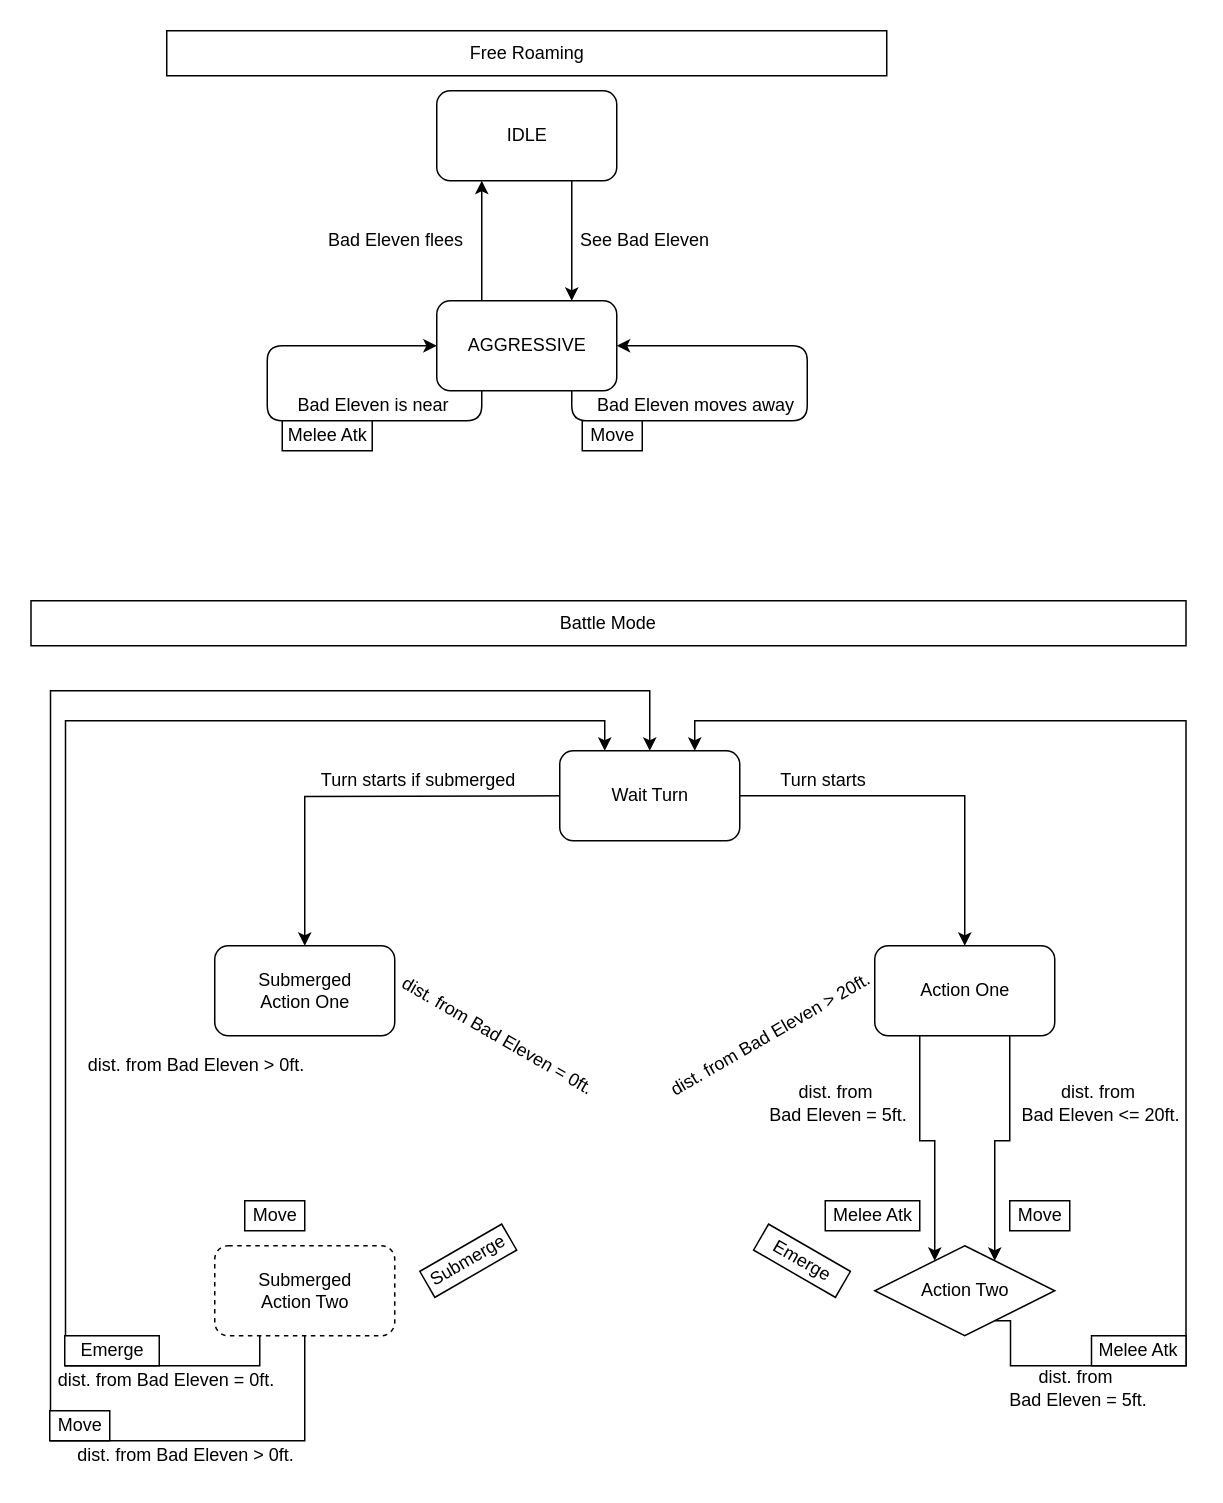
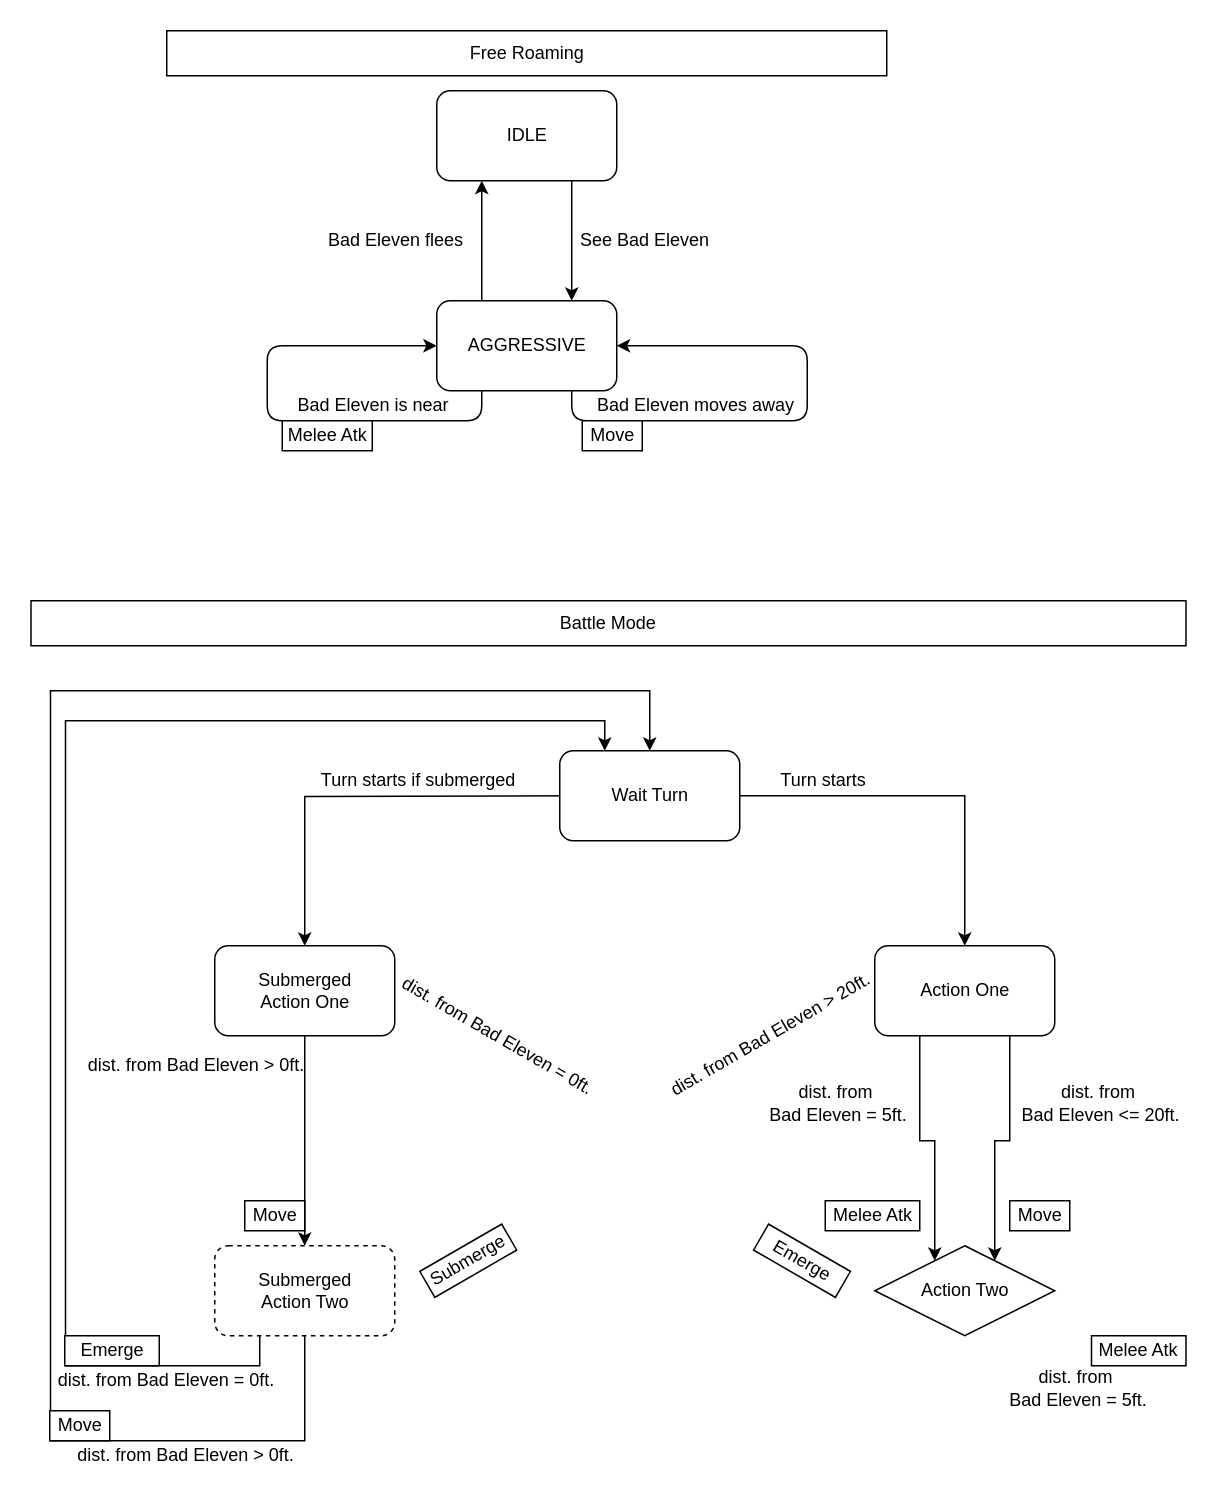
(1186, 773) -> none
none -> (305, 1118)
